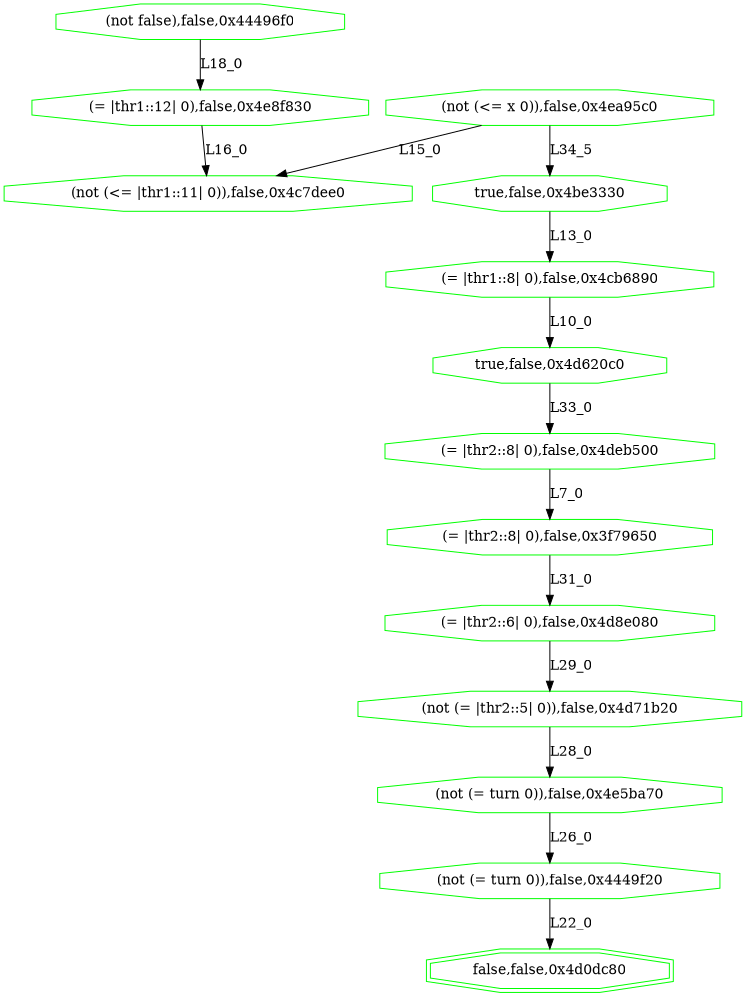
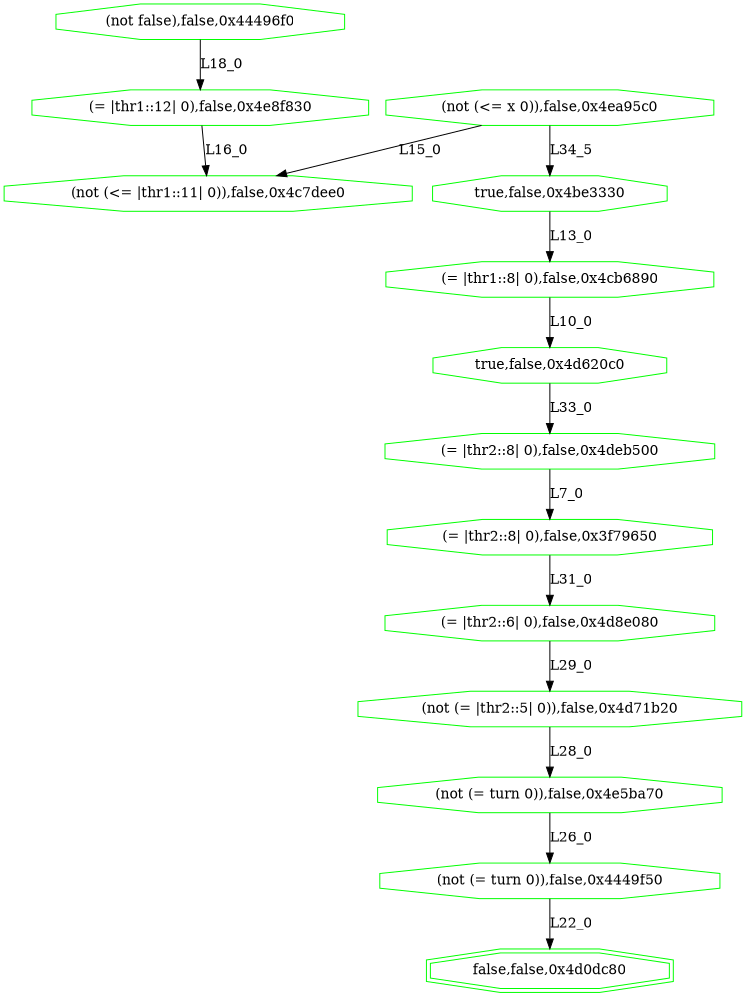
(550, 881) -> (550, 881)
